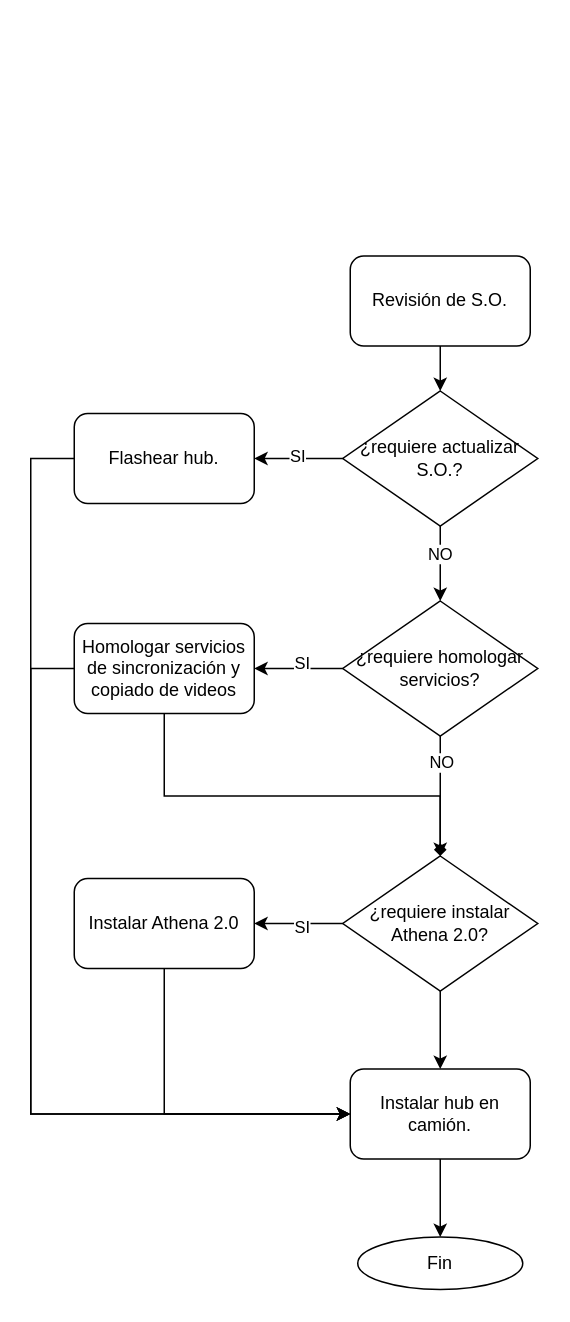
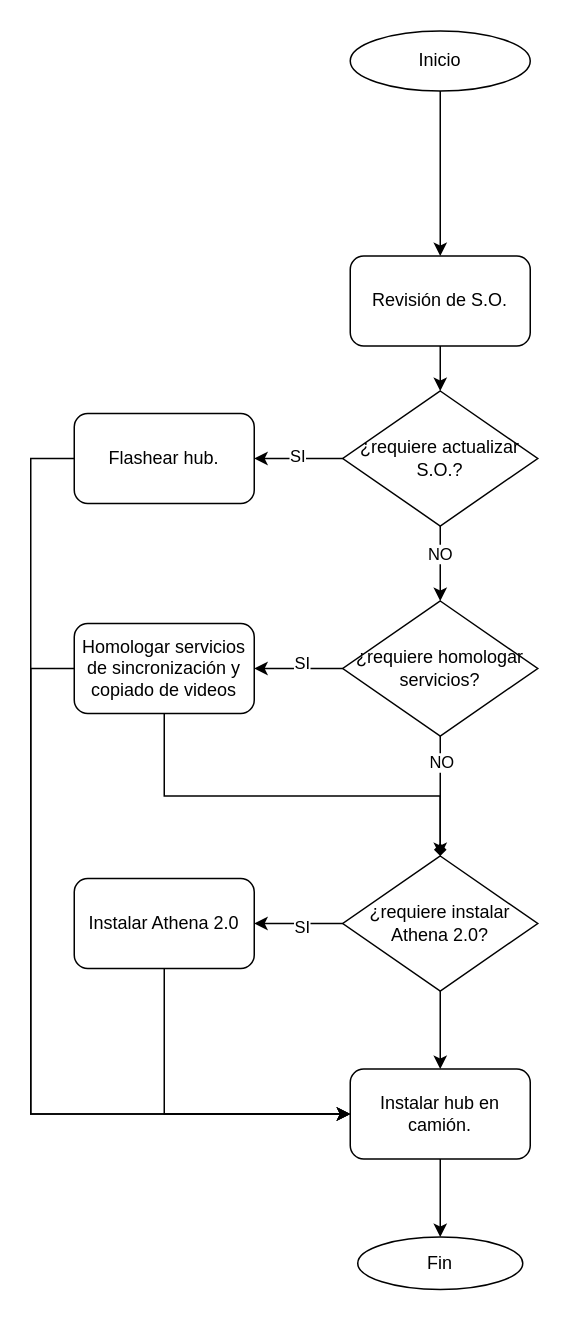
none -> (440, 61)
none -> (440, 168)
